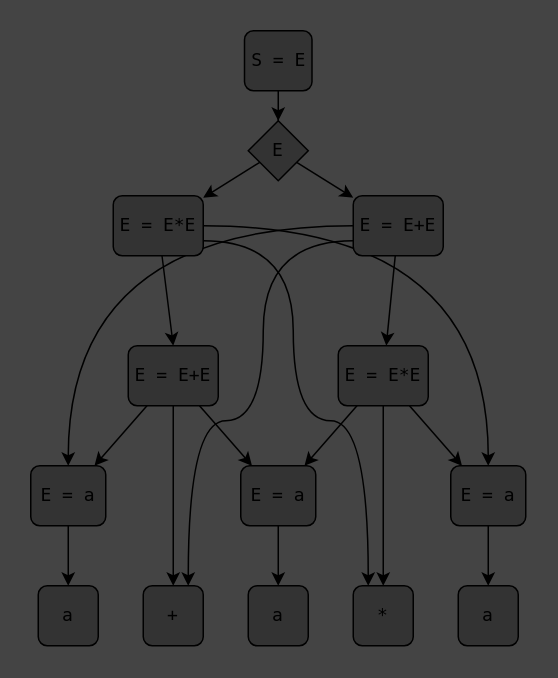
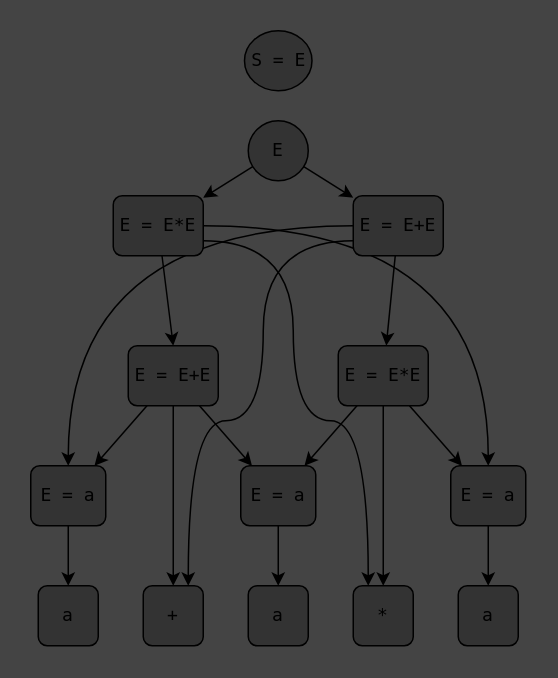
(278, 61) -> (278, 61)
(278, 111) -> none
(278, 151) -> (278, 151)
